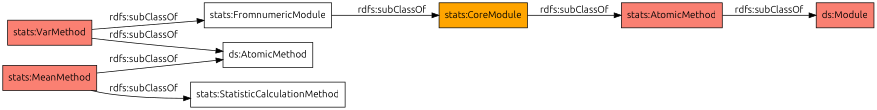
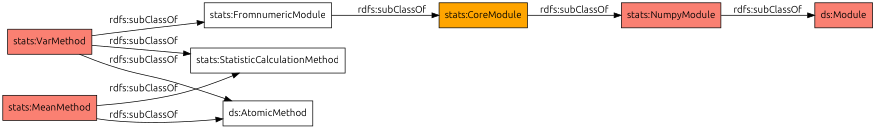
(672, 15) -> (671, 15)
none -> (138, 49)
